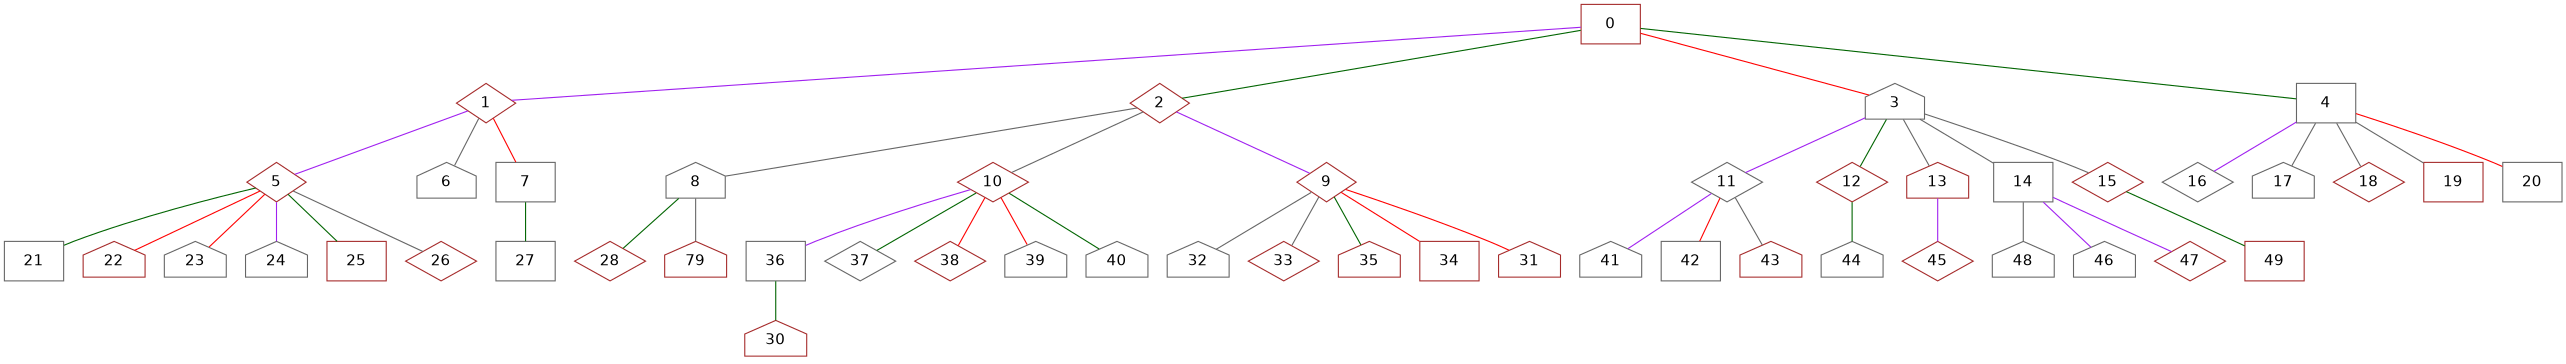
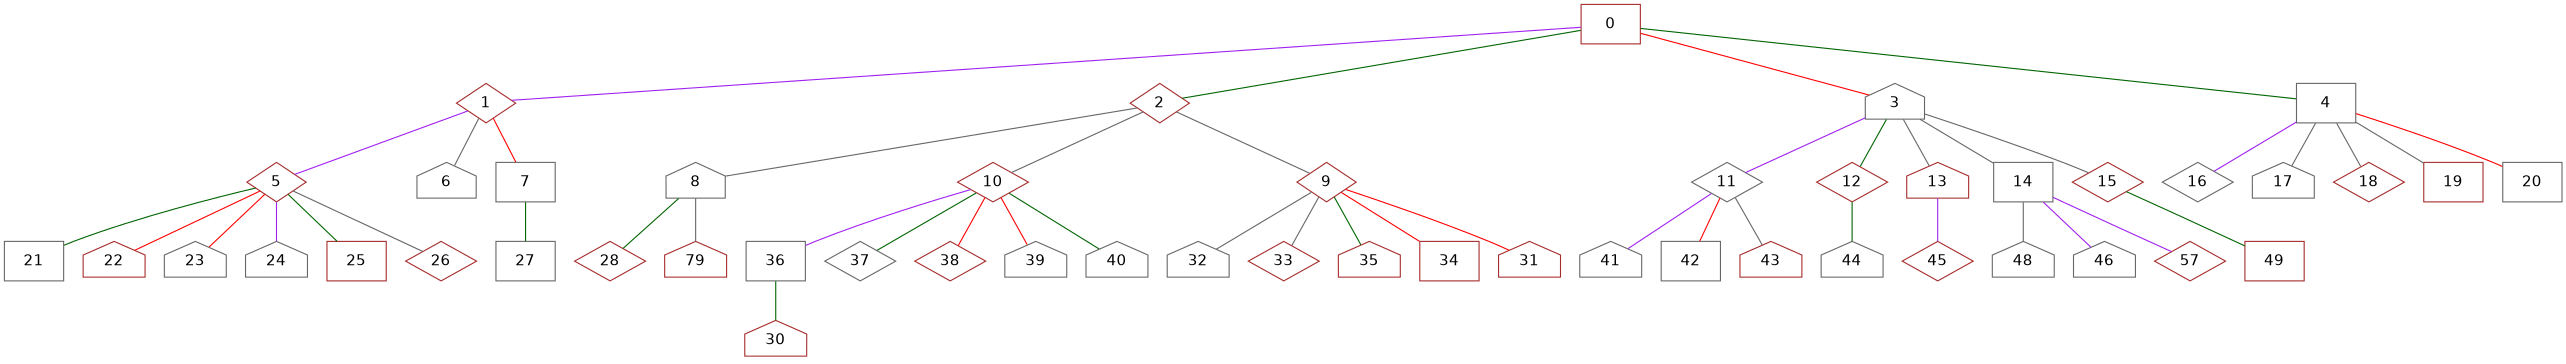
(1243, 143) -> (1243, 143)
(2190, 261) -> (2190, 261)
